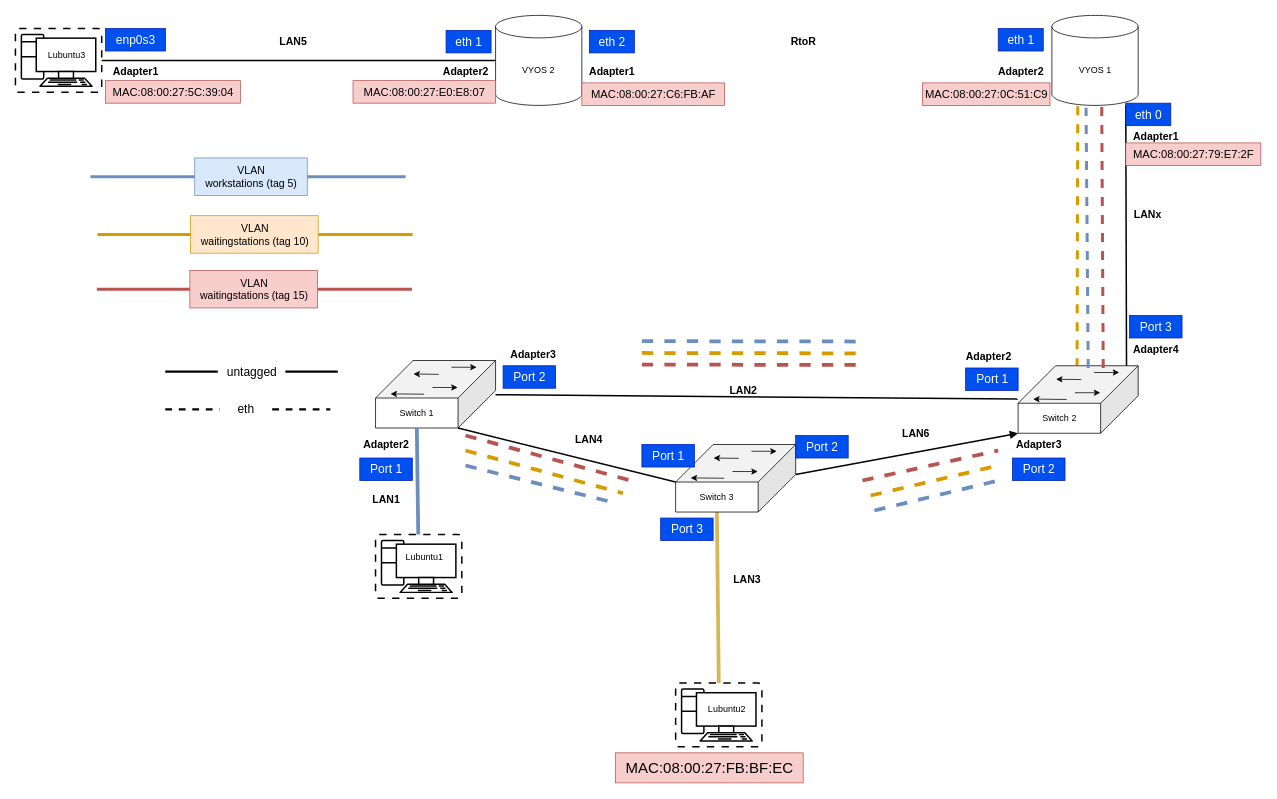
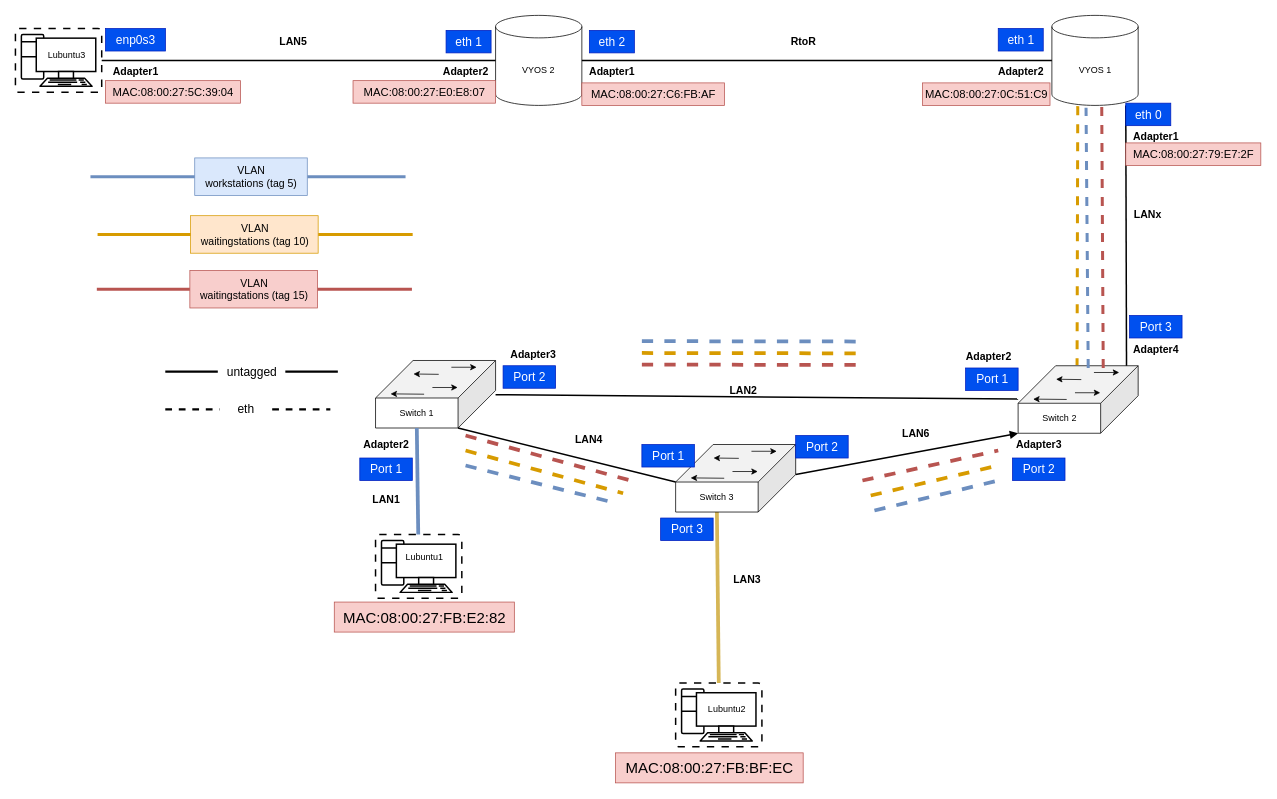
none -> (817, 60)
none -> (424, 617)
